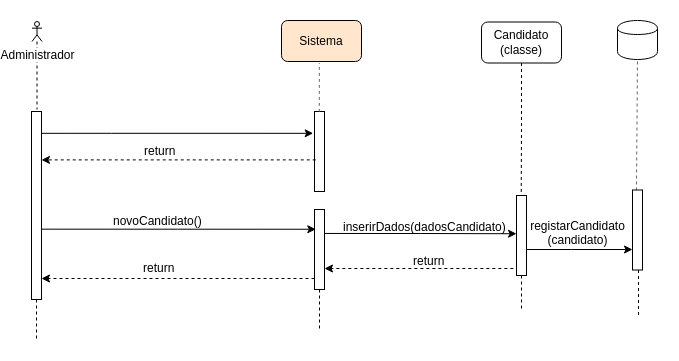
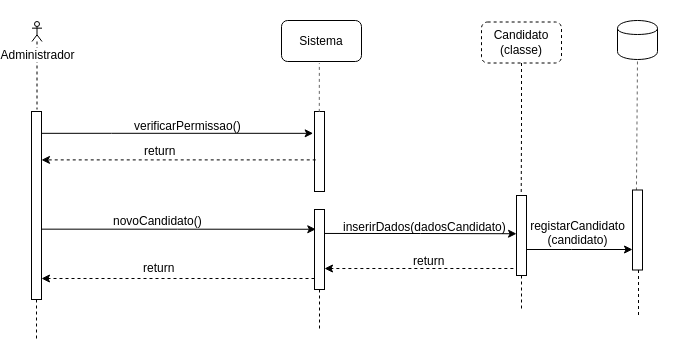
(322, 41) -> (322, 41)
(522, 43) -> (522, 43)
none -> (193, 127)
